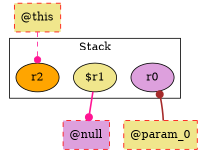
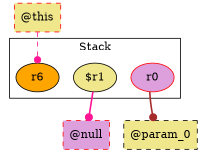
(38, 77) -> (38, 77)
(153, 77) -> (153, 77)
(162, 109) -> (151, 104)
(161, 135) -> (161, 135)
